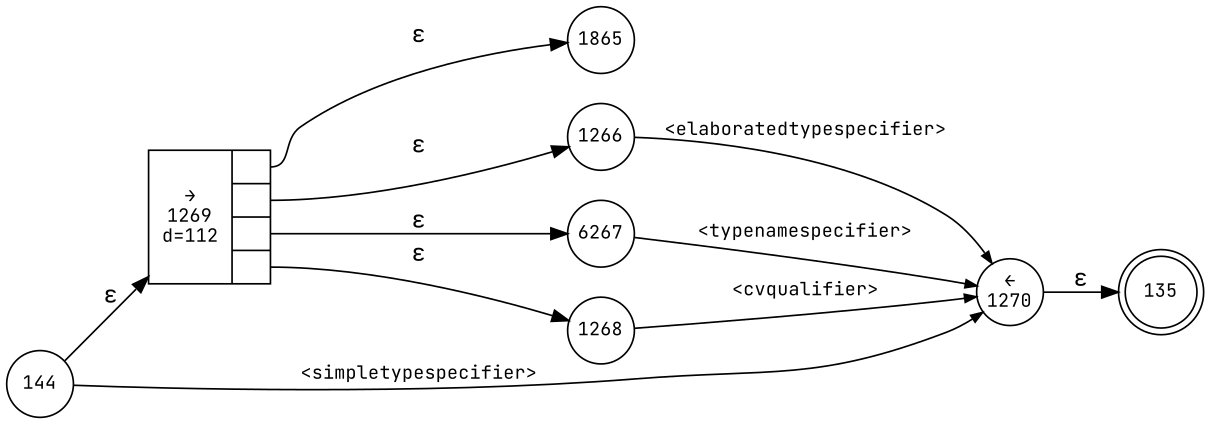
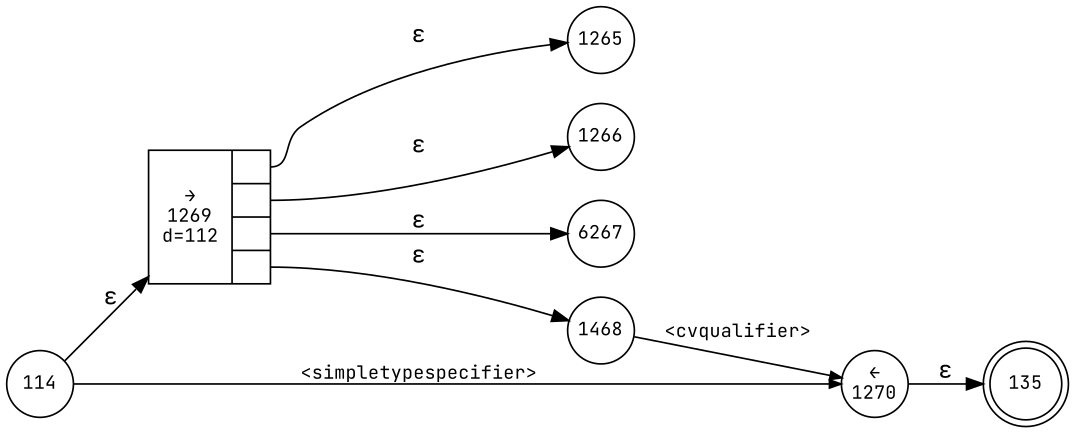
(601, 40) -> (601, 40)
(822, 164) -> none
(800, 259) -> none
(601, 331) -> (601, 331)
(40, 384) -> (40, 384)
